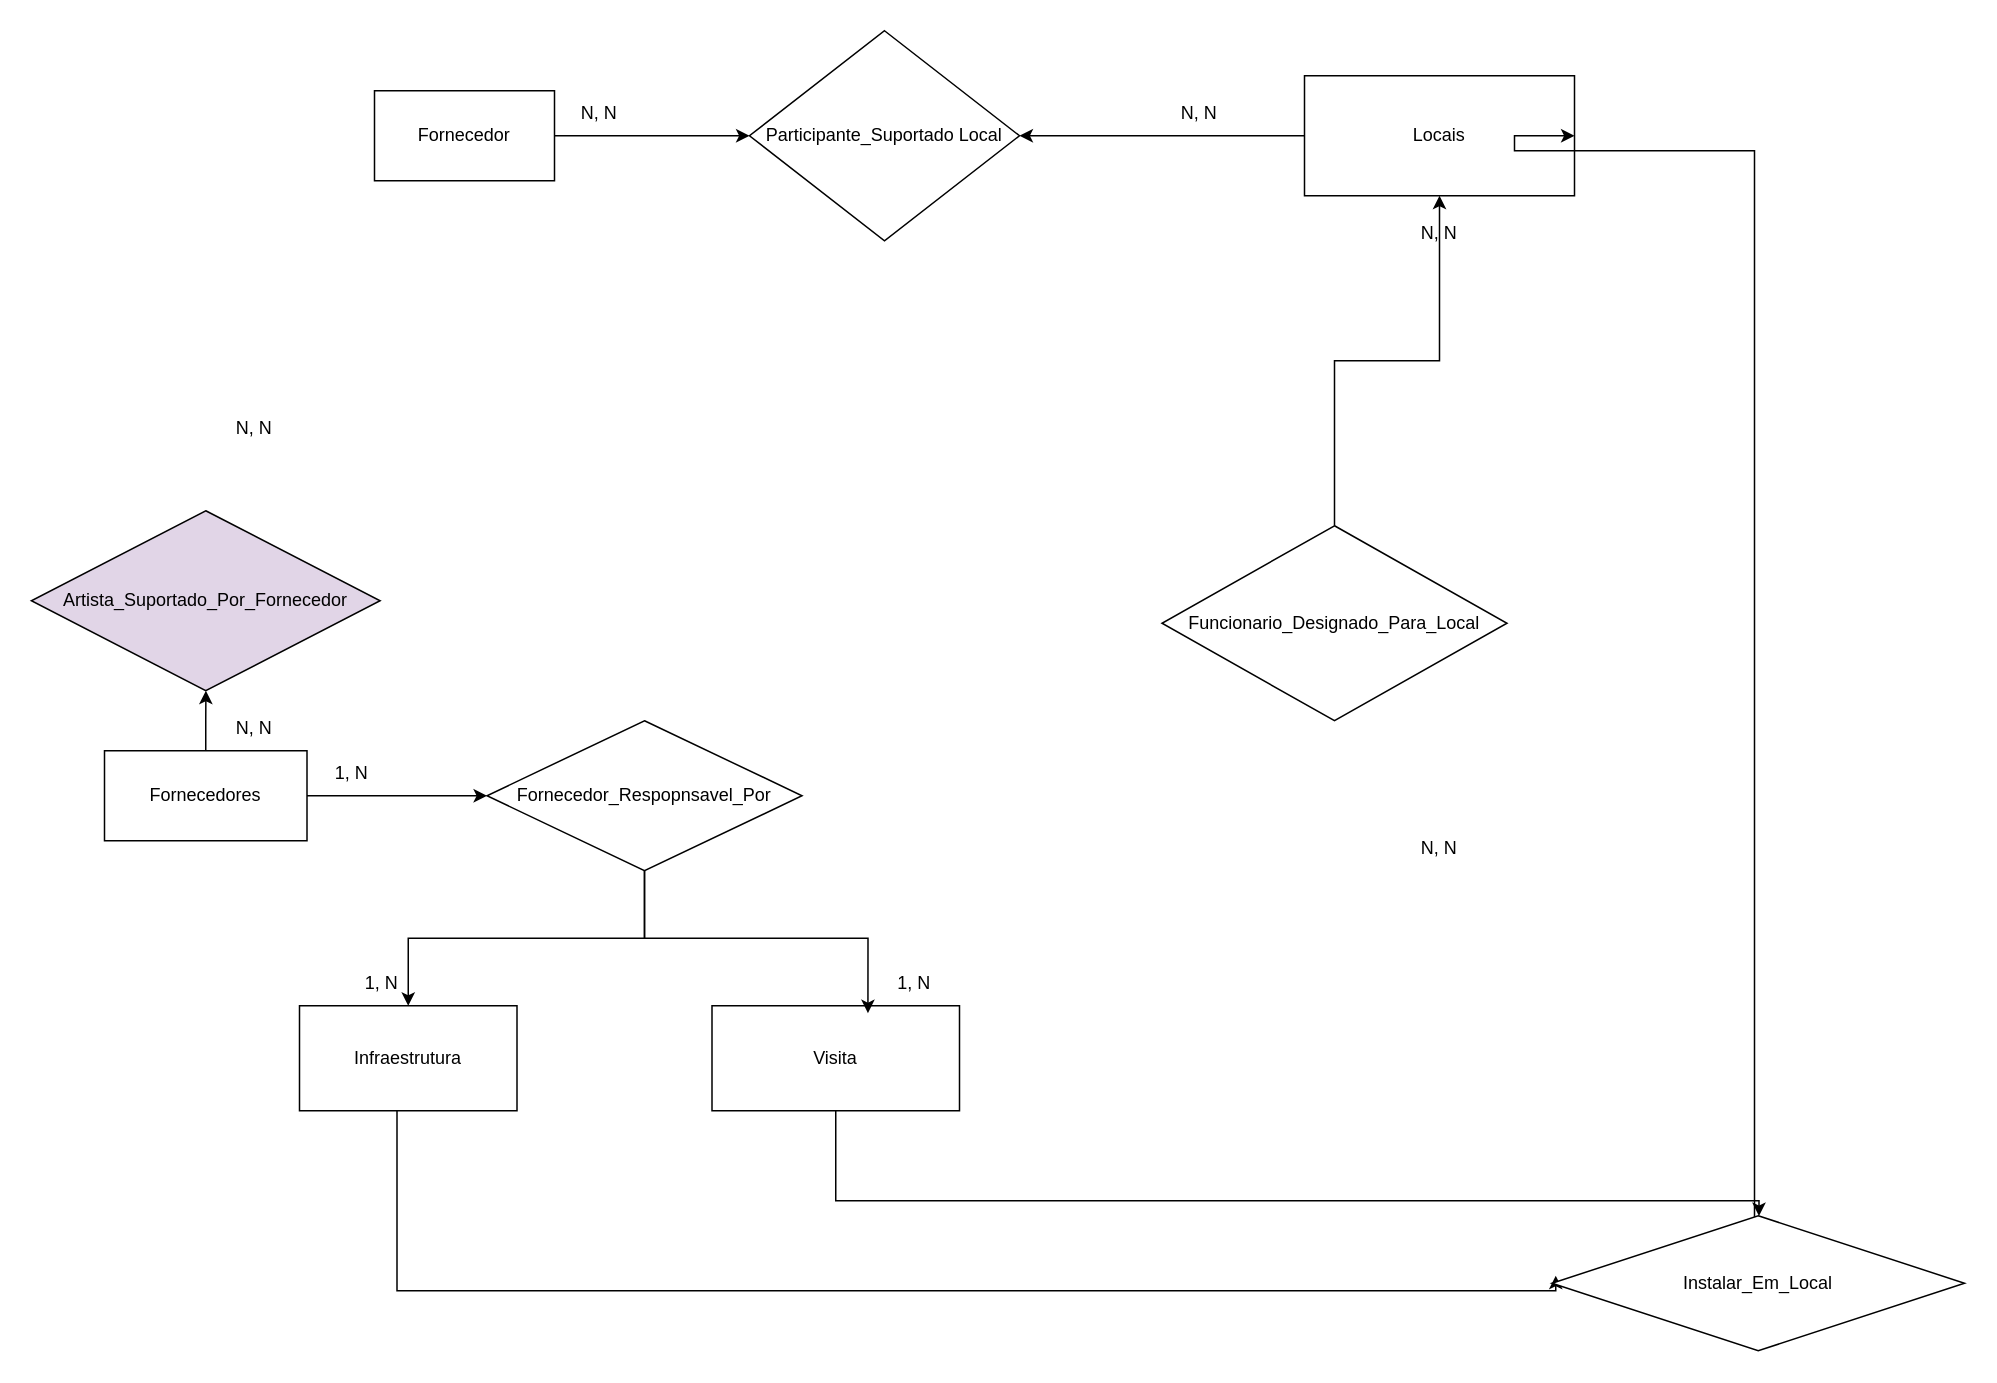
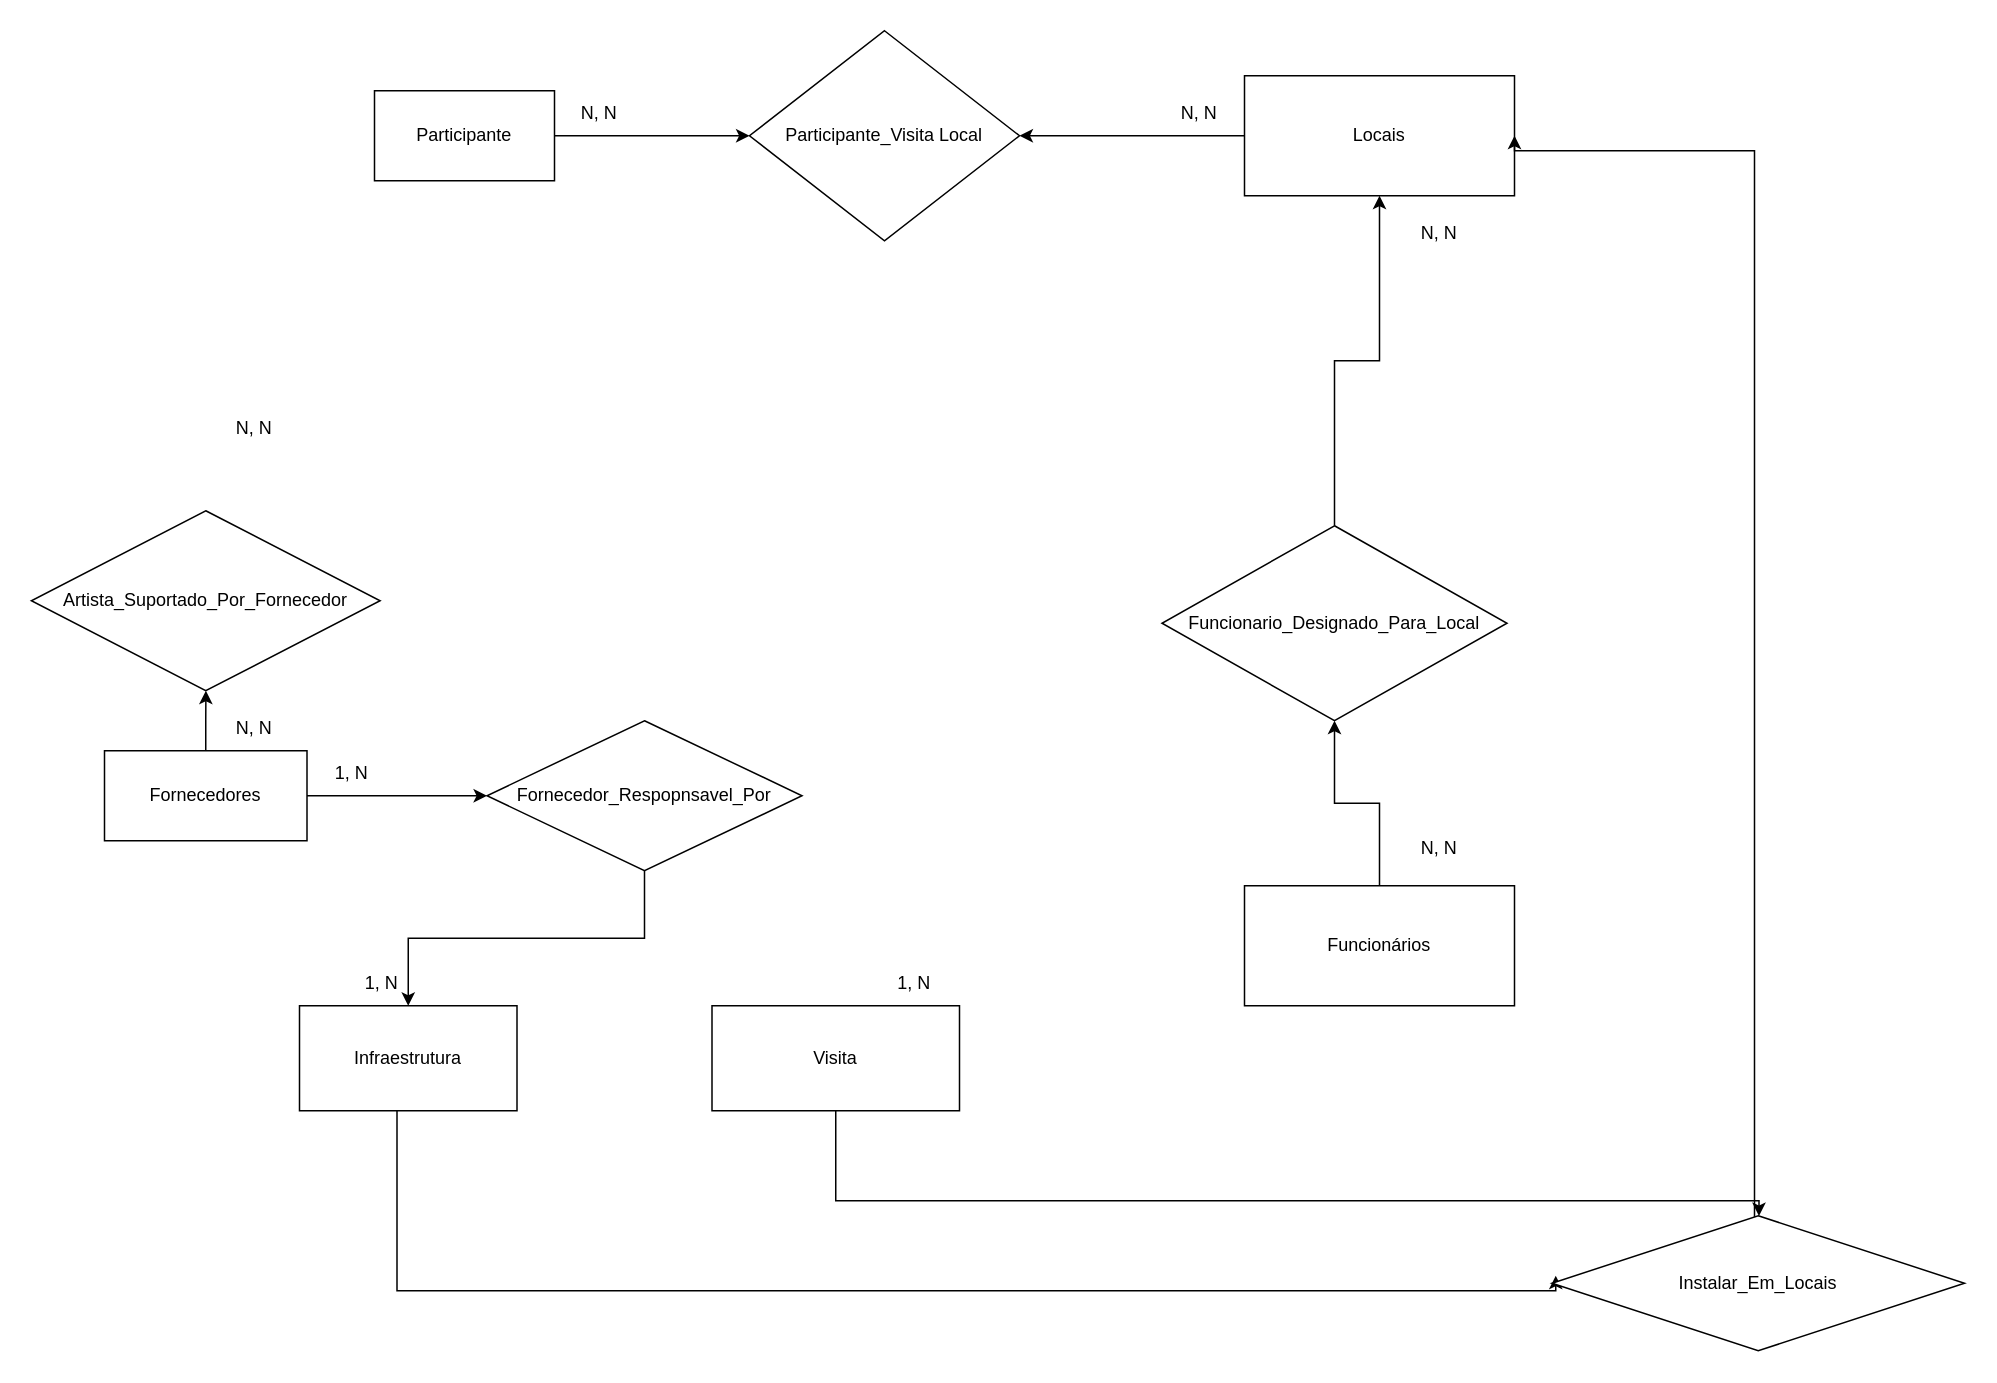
(464, 136) -> (464, 136)
(884, 136) -> (884, 136)
(1439, 136) -> (1379, 136)
(206, 601) -> (206, 601)
none -> (1362, 803)
(790, 938) -> none
none -> (1379, 946)
(1758, 1283) -> (1758, 1283)
